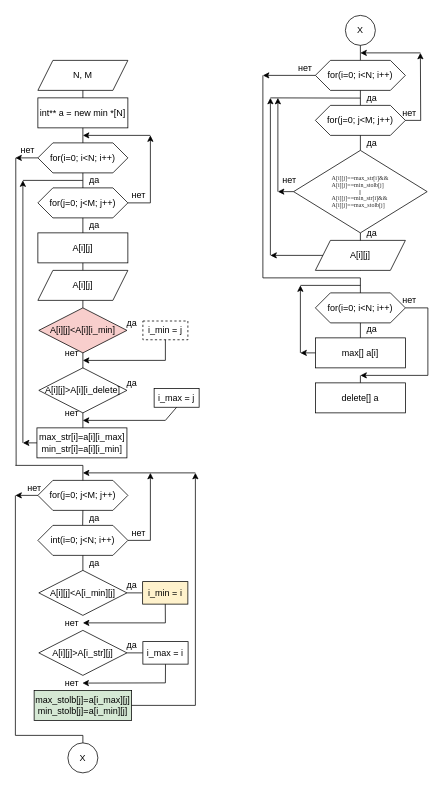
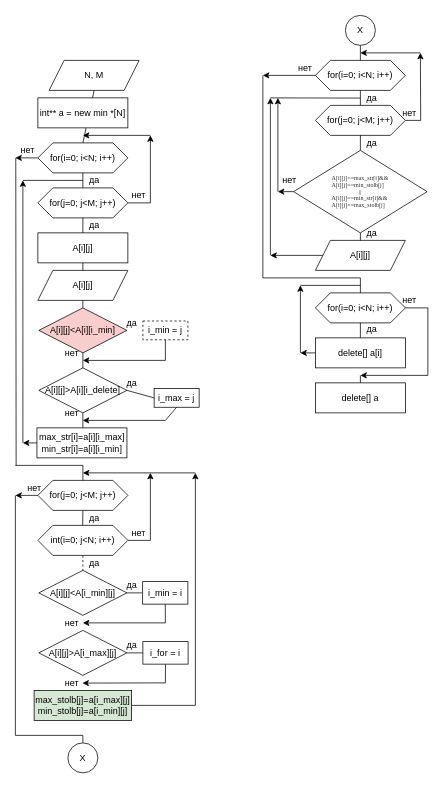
(83, 75) -> (94, 75)
(360, 353) -> (360, 353)
none -> (141, 394)
(83, 563) -> (83, 563)
(165, 593) -> (165, 593)
(83, 653) -> (83, 653)
(165, 653) -> (165, 653)
